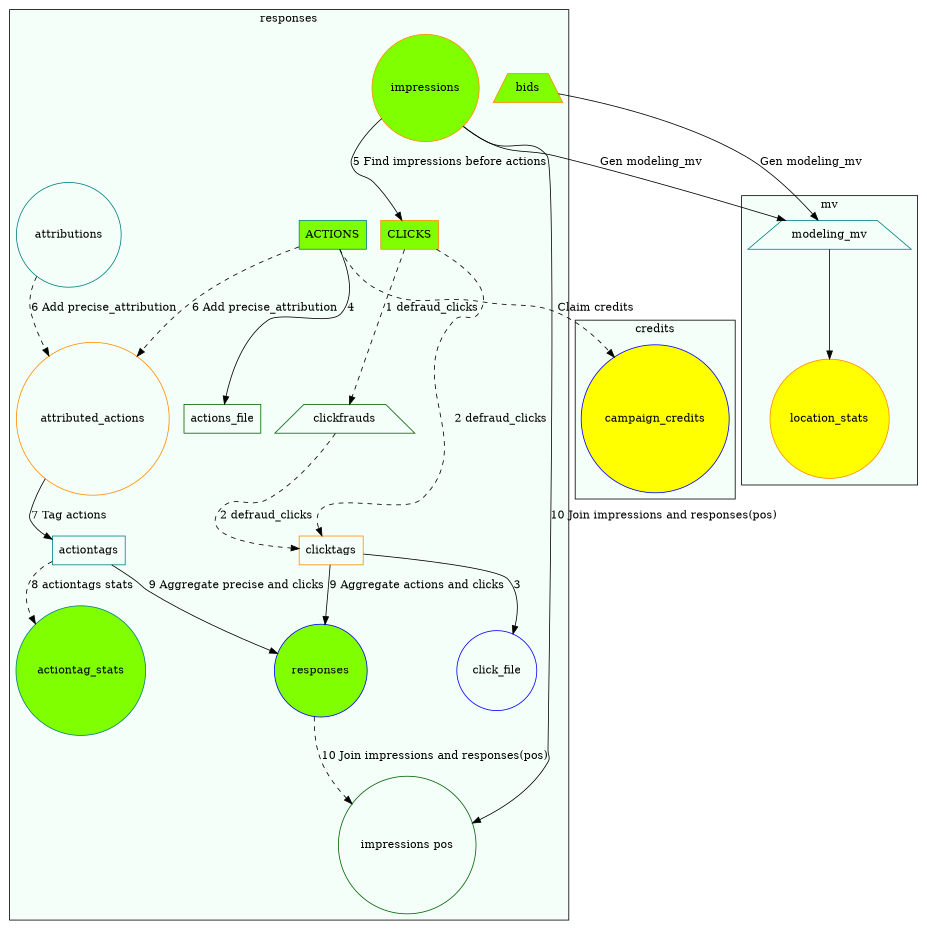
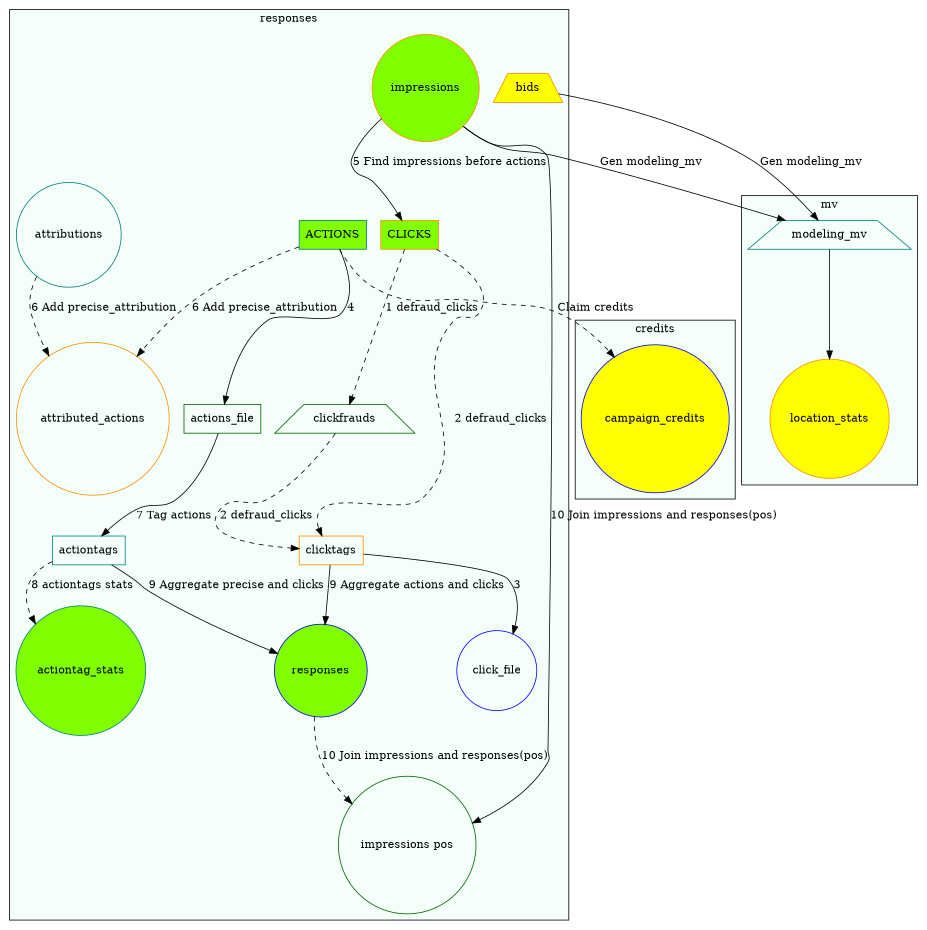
(528, 88) -> (528, 88)
(32, 509) -> (177, 499)
